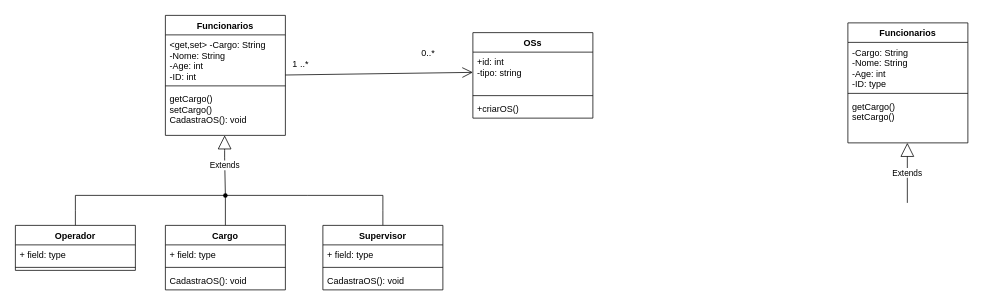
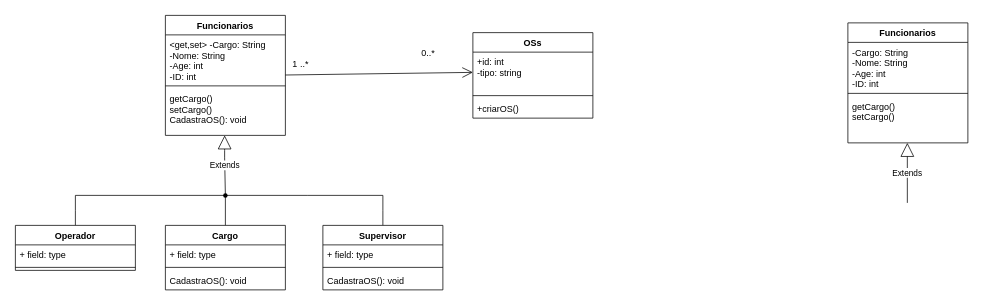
(884, 53) -> (884, 53)
